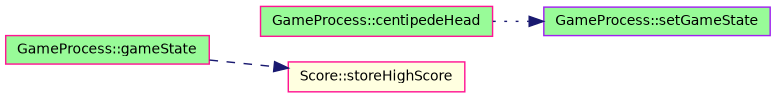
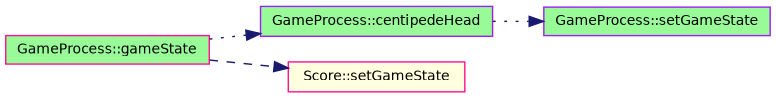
(377, 21) -> (377, 21)
none -> (228, 37)
(377, 77) -> (377, 77)
